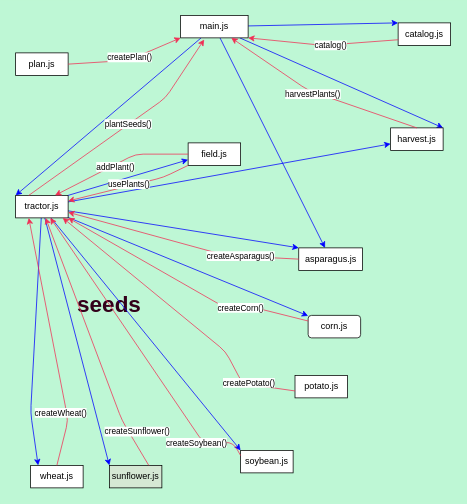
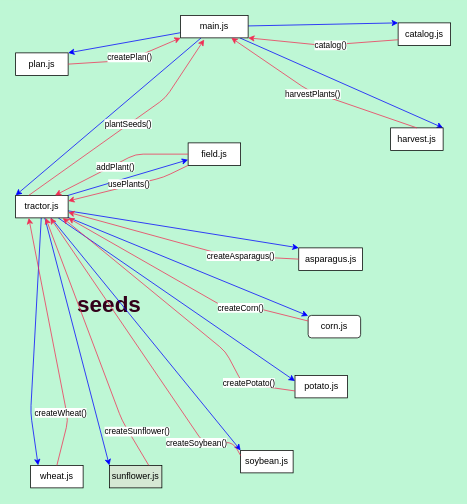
(271, 141) -> (126, 42)
(267, 166) -> (198, 315)
